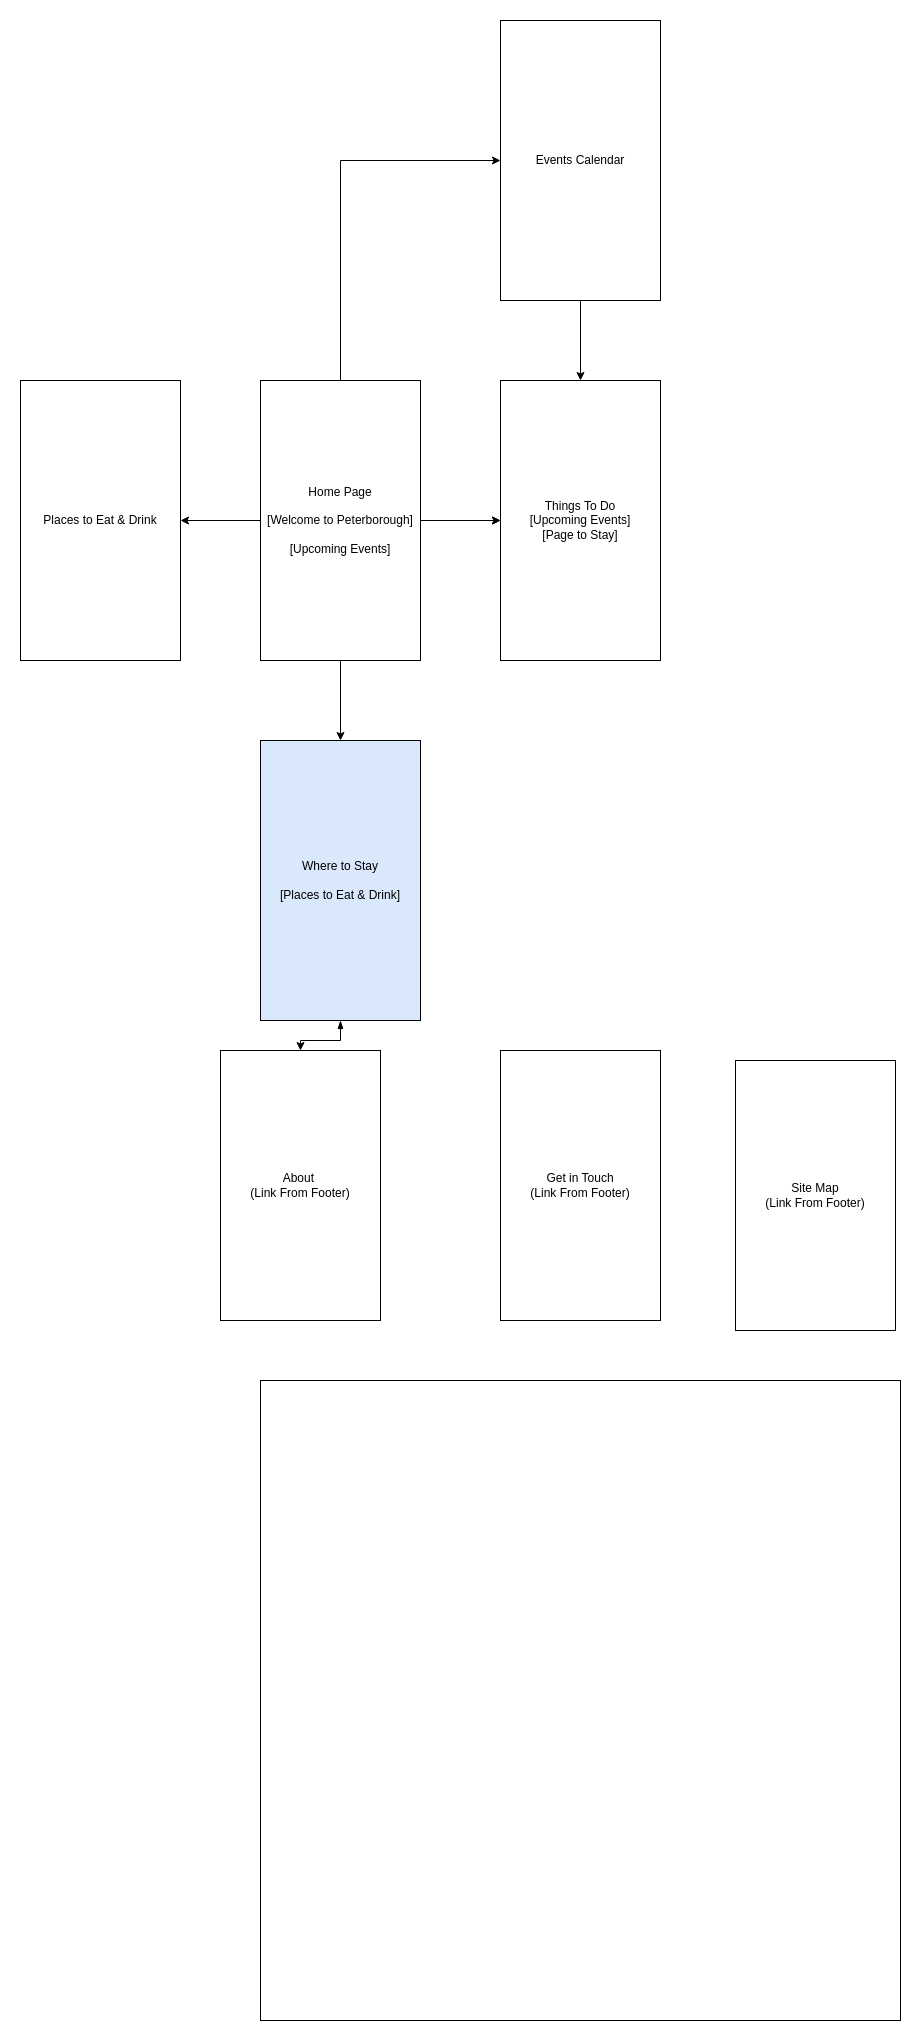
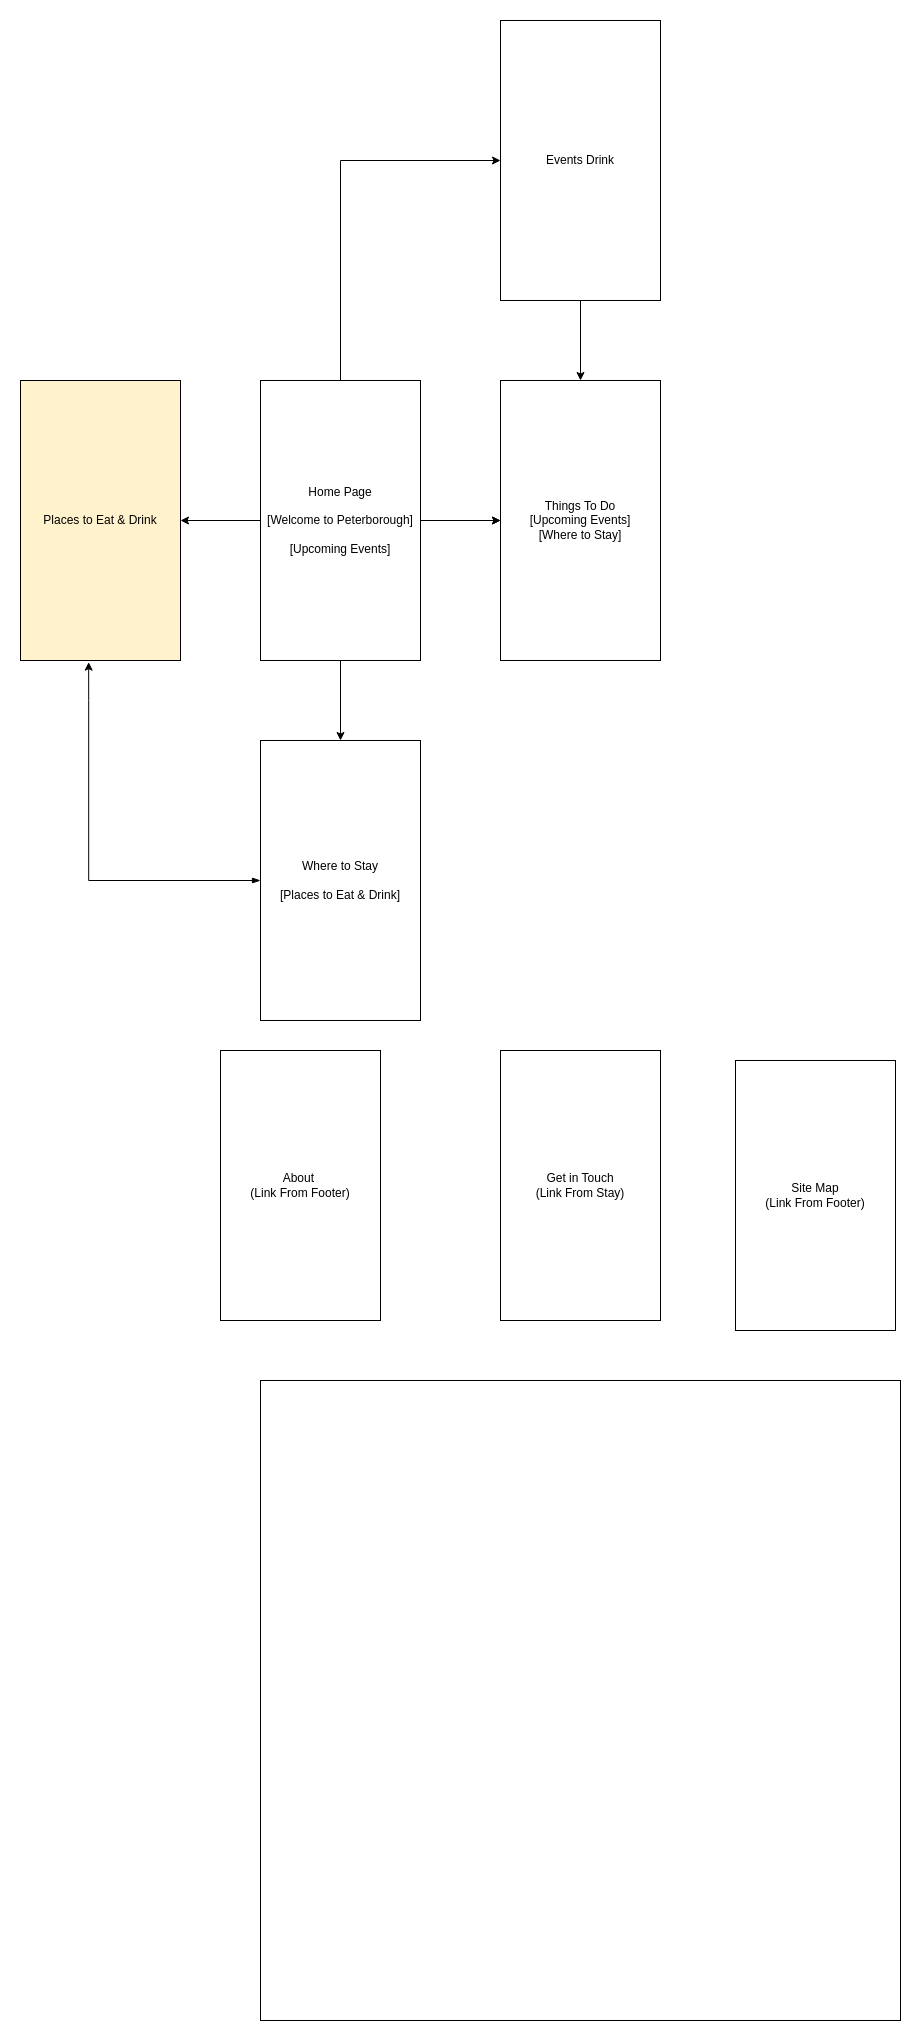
(581, 161) -> (581, 161)
(101, 521) -> (101, 521)
(581, 521) -> (581, 521)
(341, 881) -> (341, 881)
(325, 1041) -> (89, 857)
(581, 1186) -> (581, 1186)
